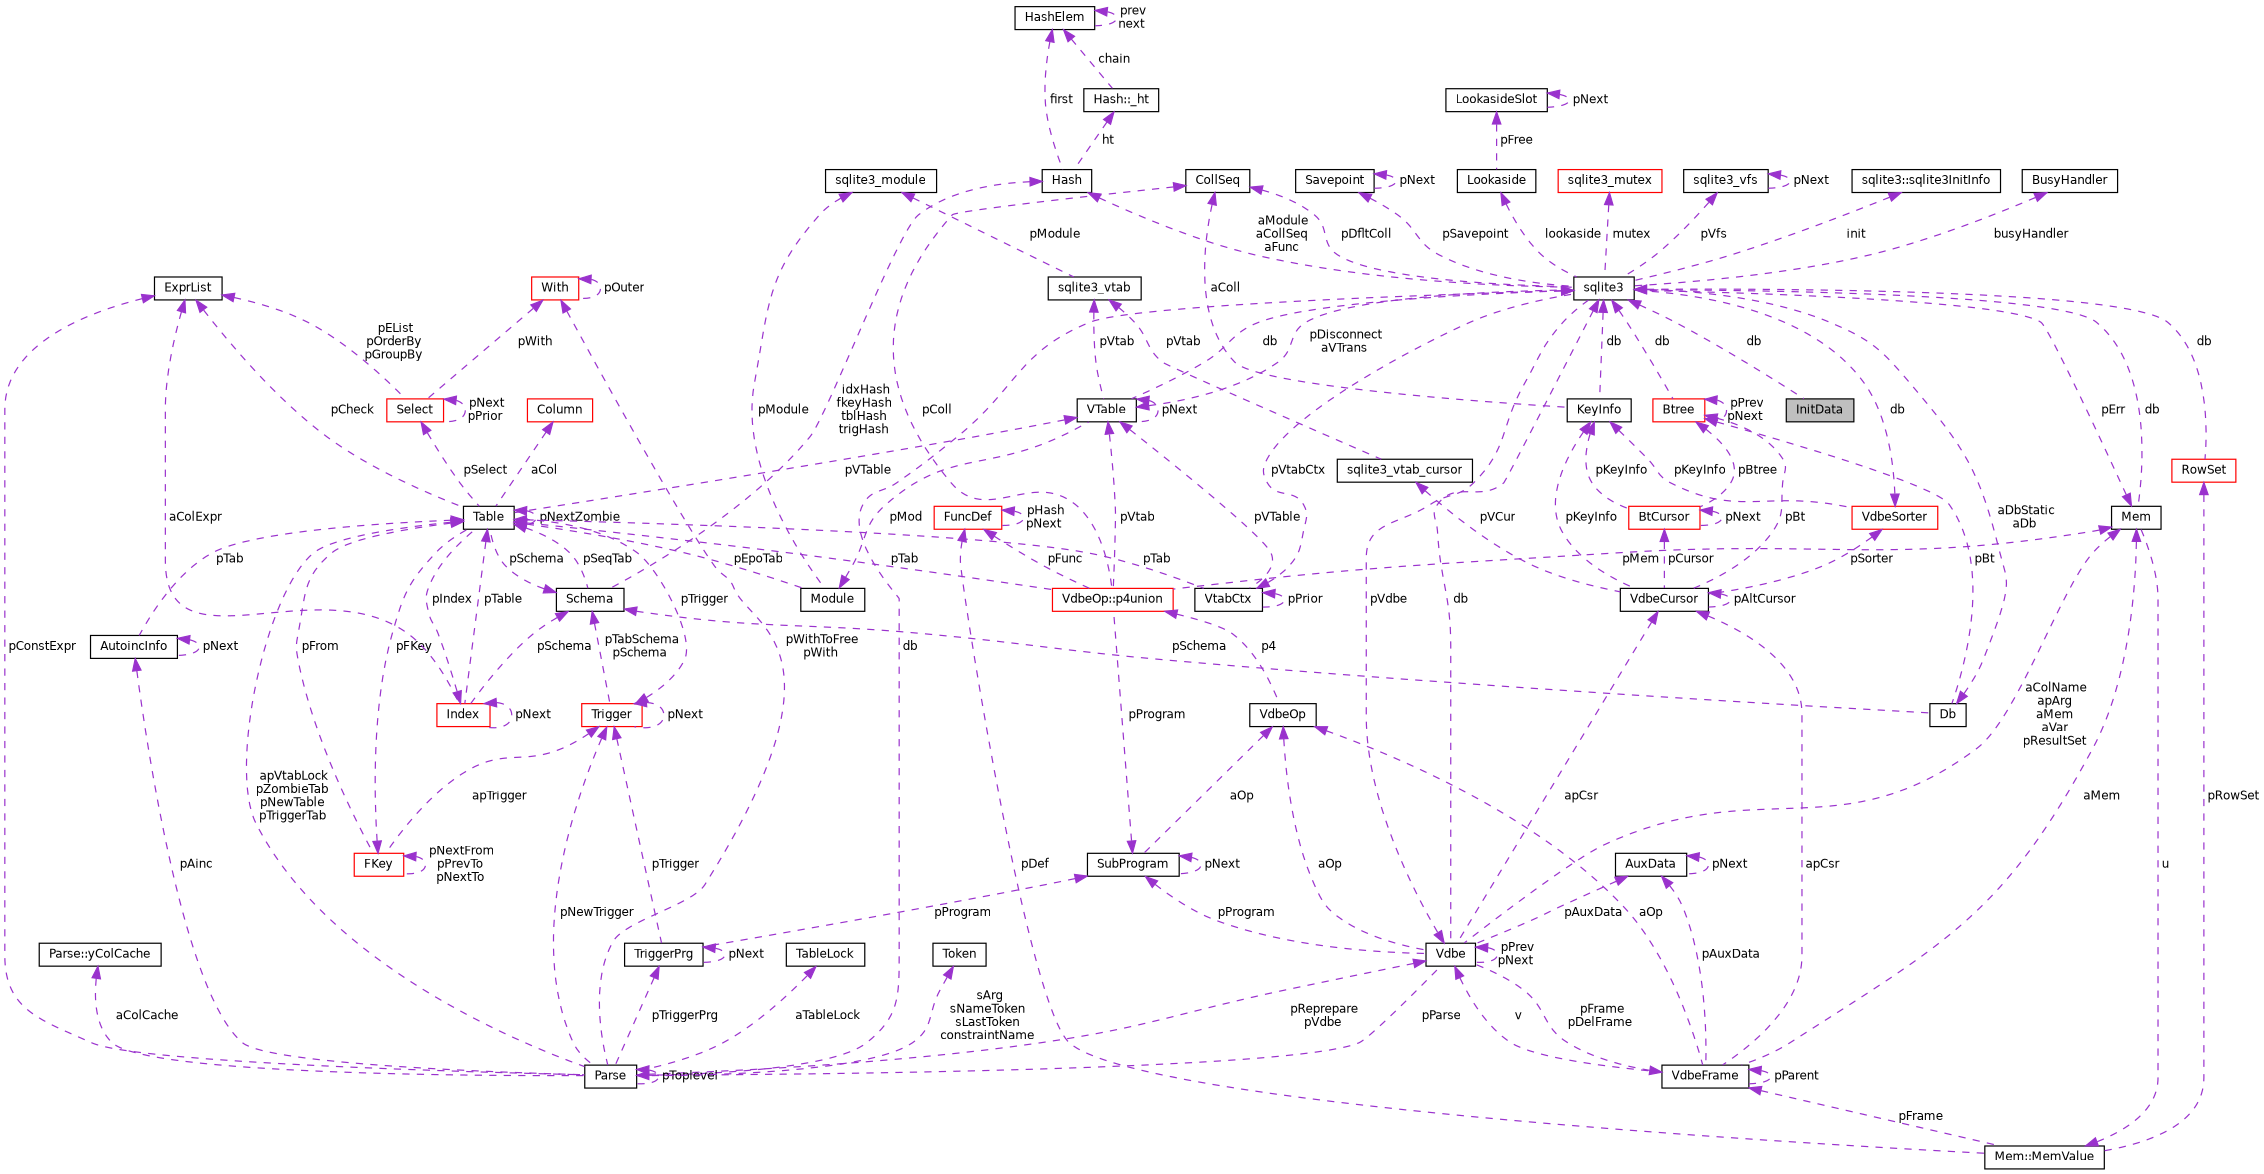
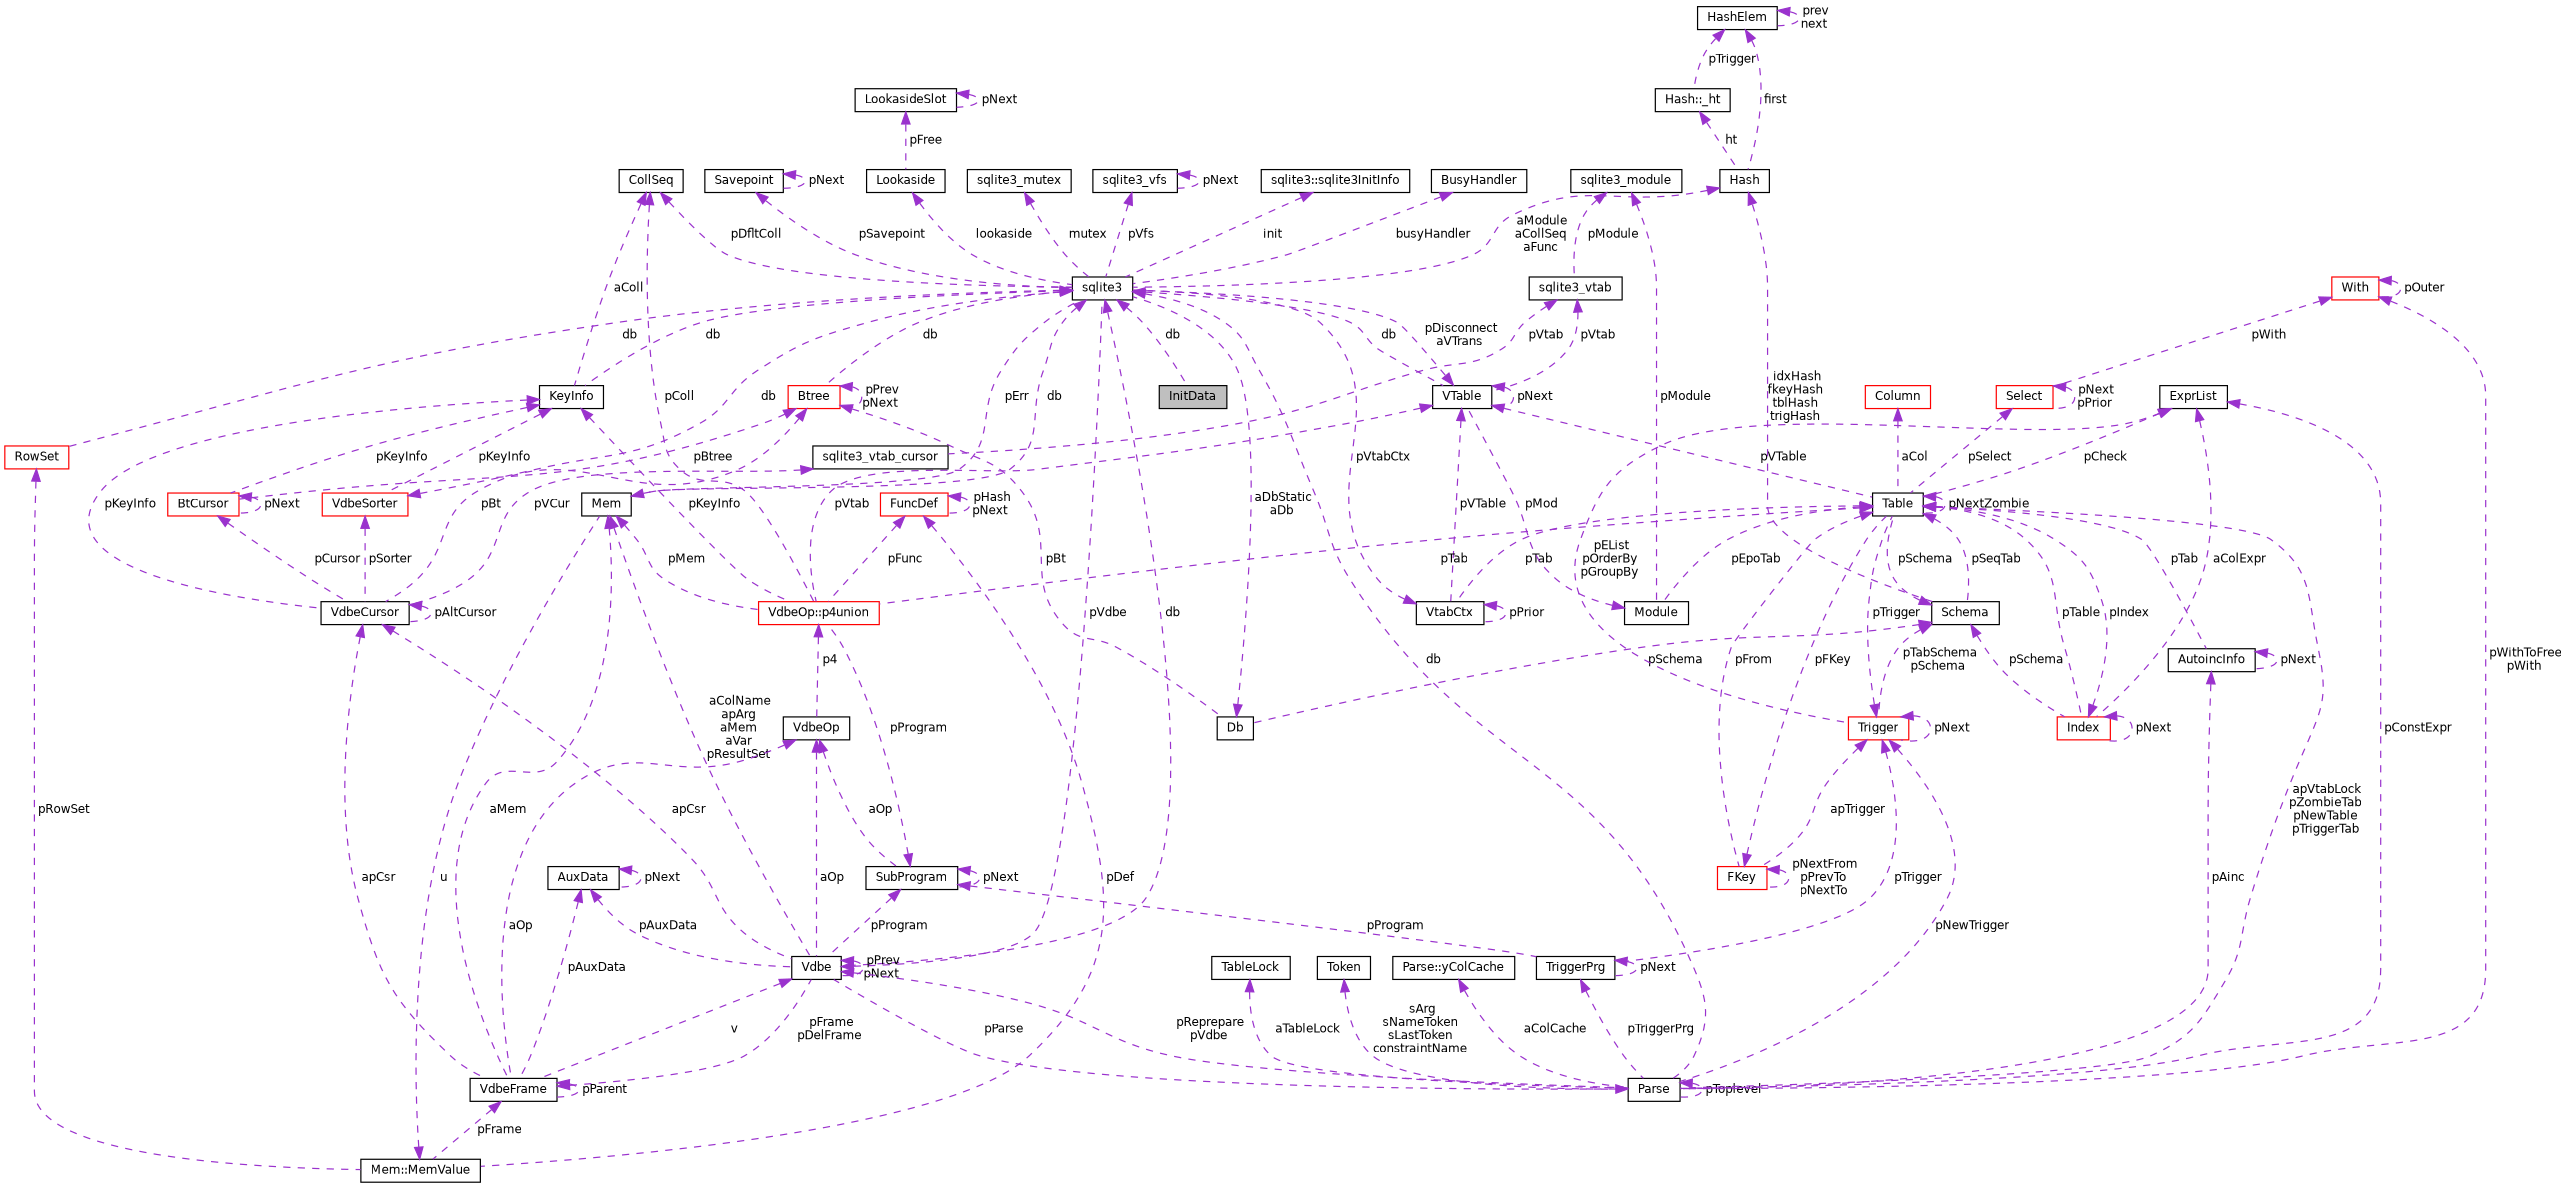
(1113, 60) -> (1731, 60)
(1610, 181) -> (1019, 181)
(328, 334) -> (1690, 436)
none -> (684, 517)
